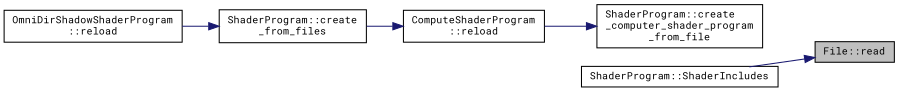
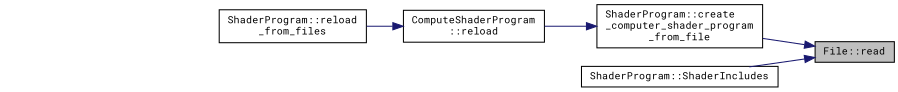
(93, 26) -> none
(293, 26) -> (293, 26)
none -> (784, 42)
